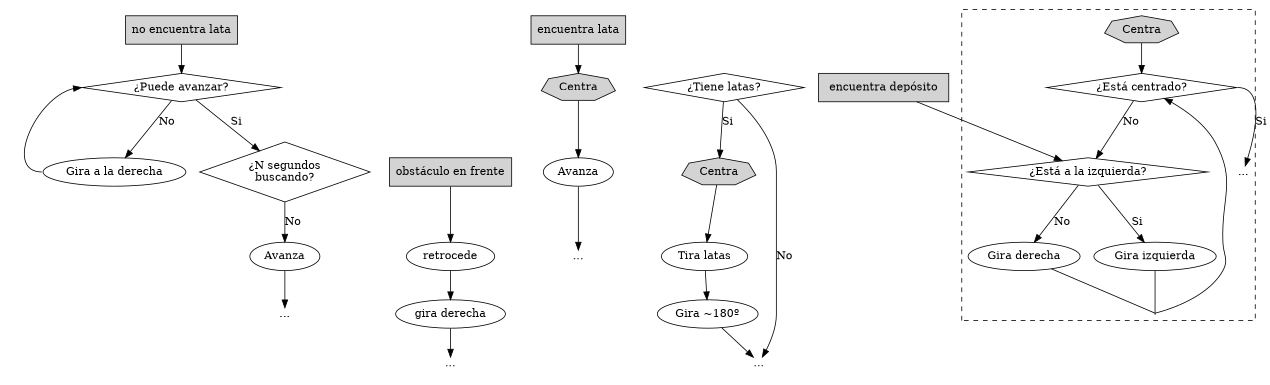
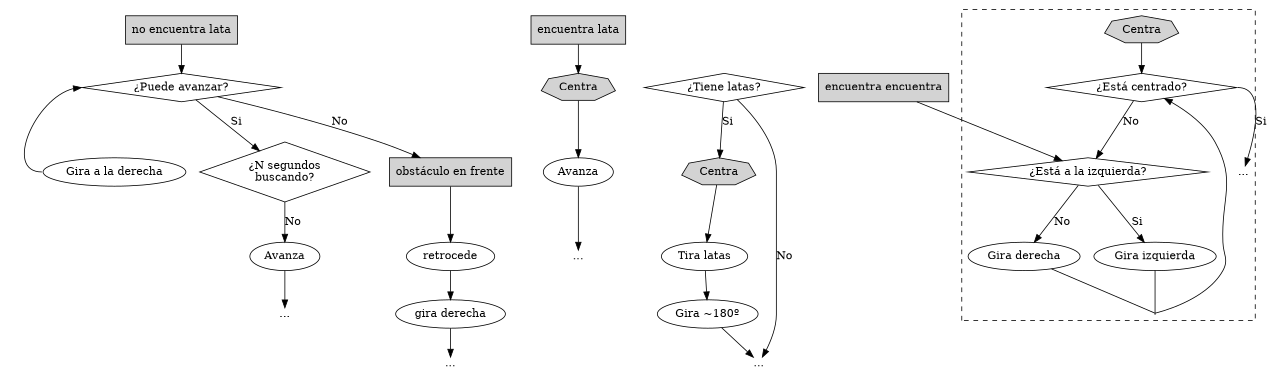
(884, 88) -> (884, 88)
(151, 126) -> (316, 122)
